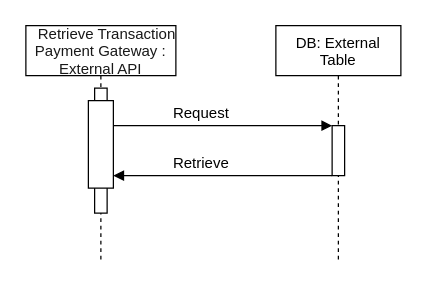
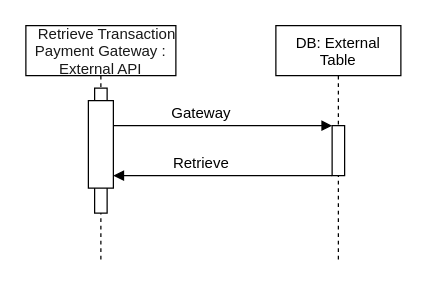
(201, 113) -> (201, 113)
